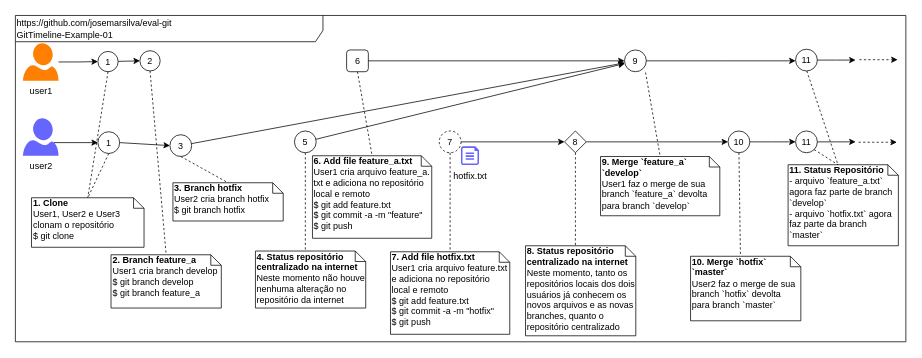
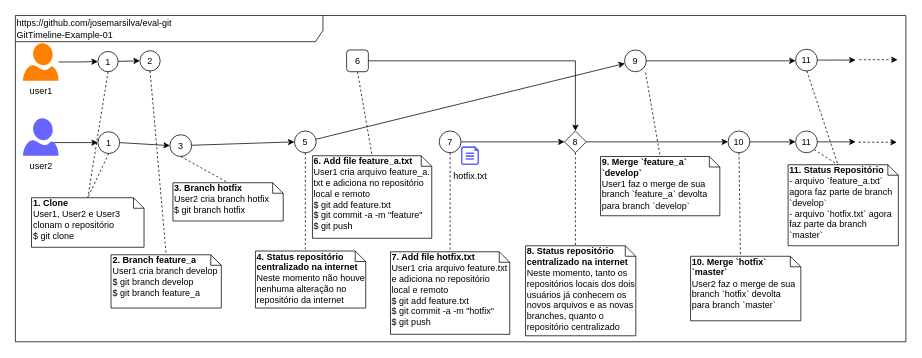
(596, 61) -> (575, 92)
(401, 104) -> (263, 143)
(450, 142) -> (450, 142)
